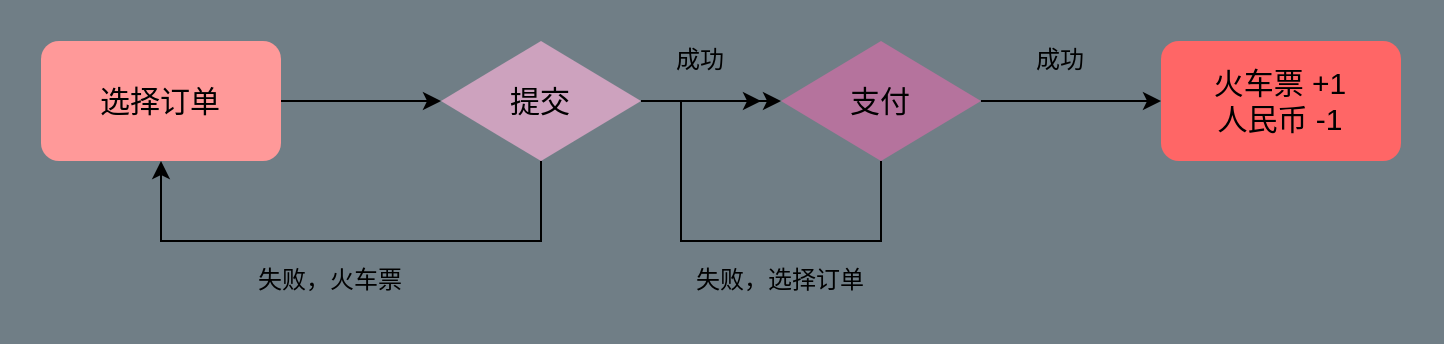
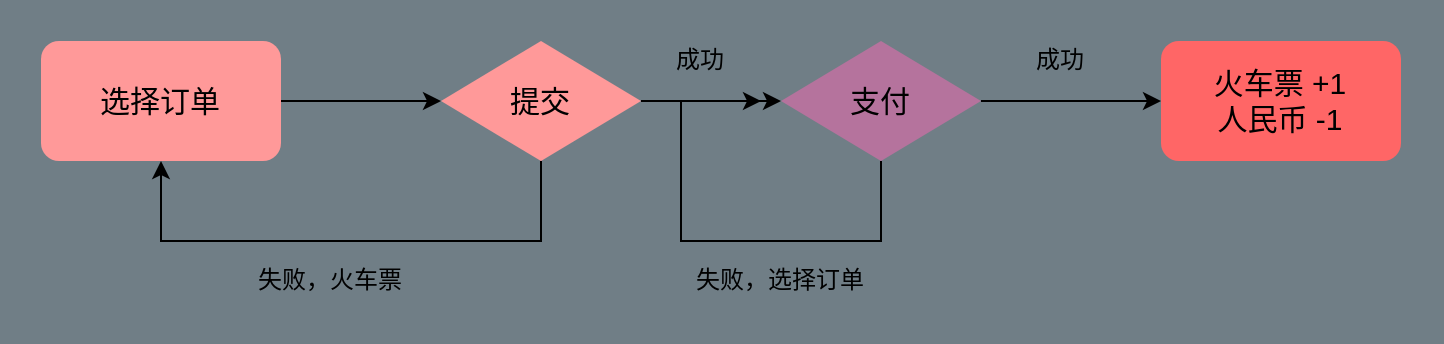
(541, 101) -> (541, 101)
